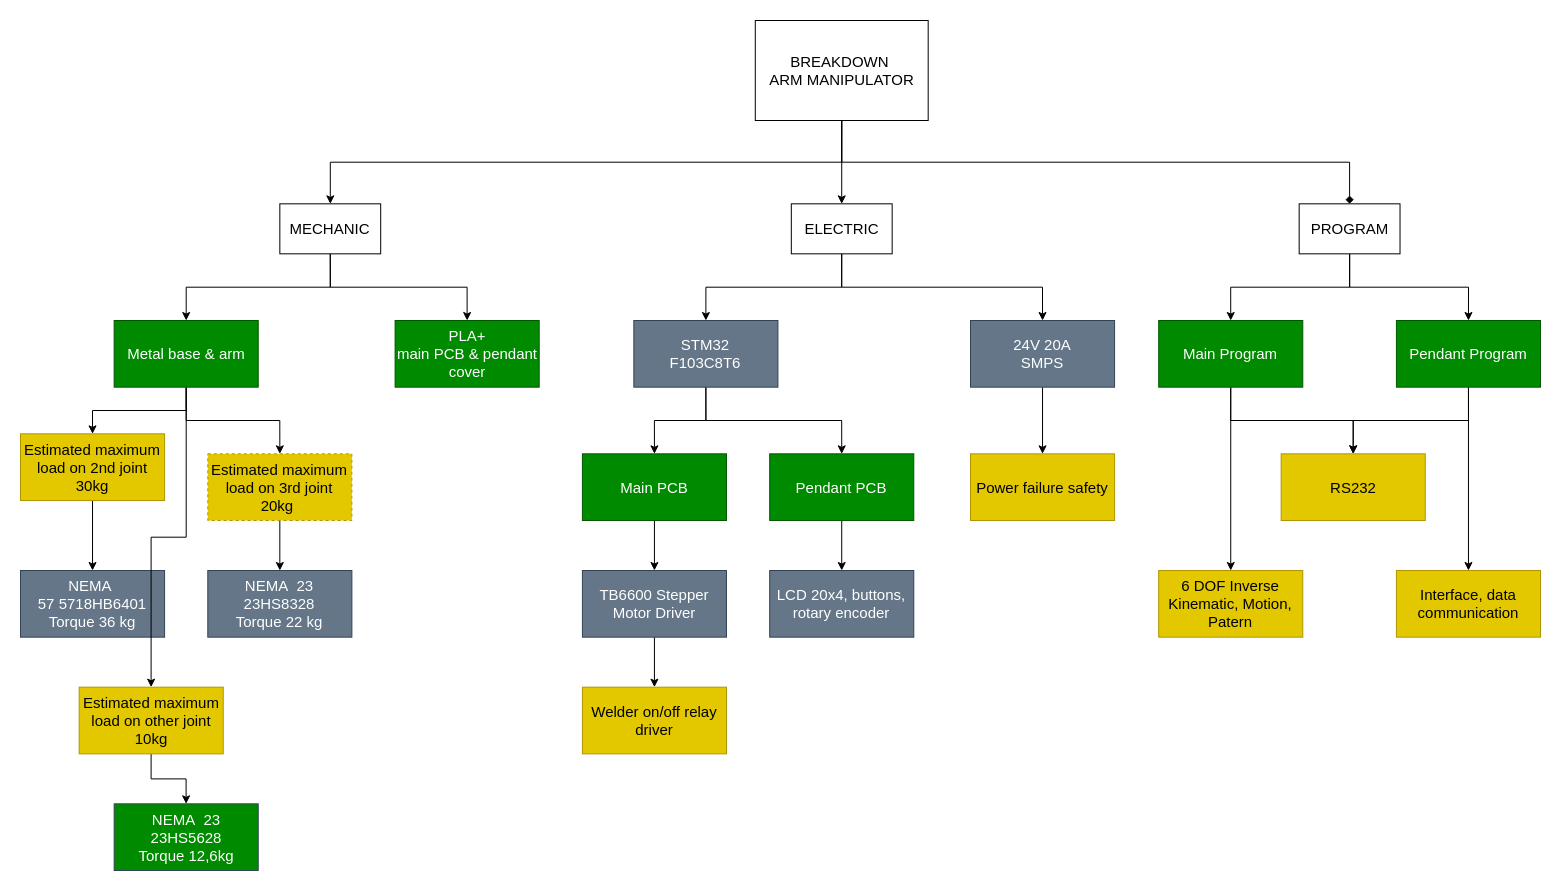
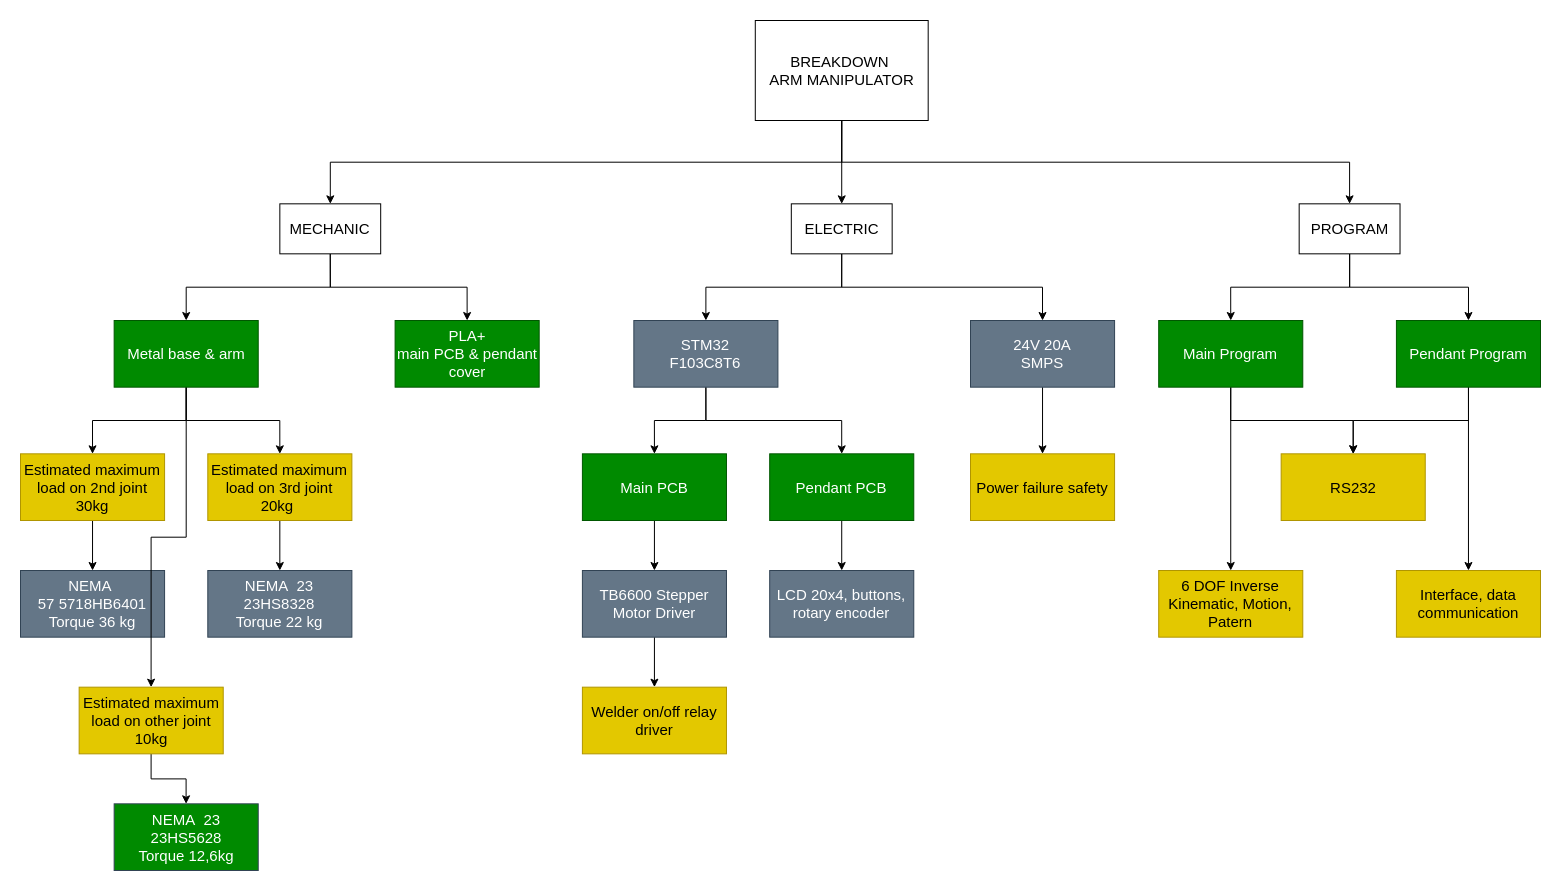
(1350, 194) -> (1350, 195)
(93, 467) -> (93, 487)
(280, 487) -> (280, 487)
